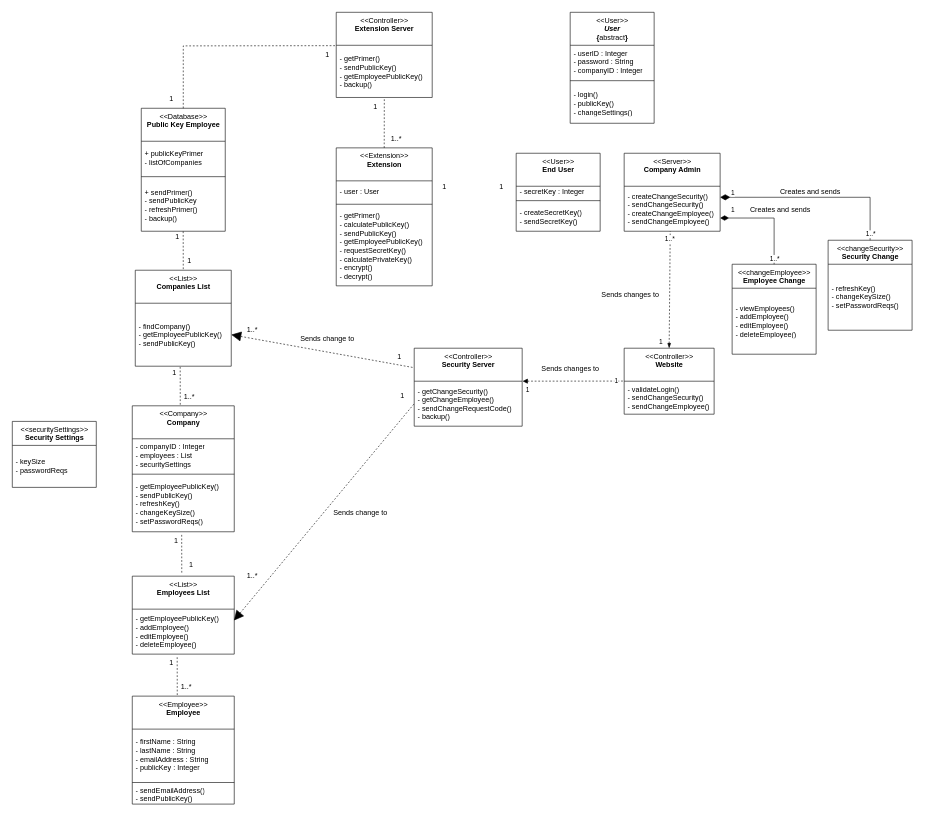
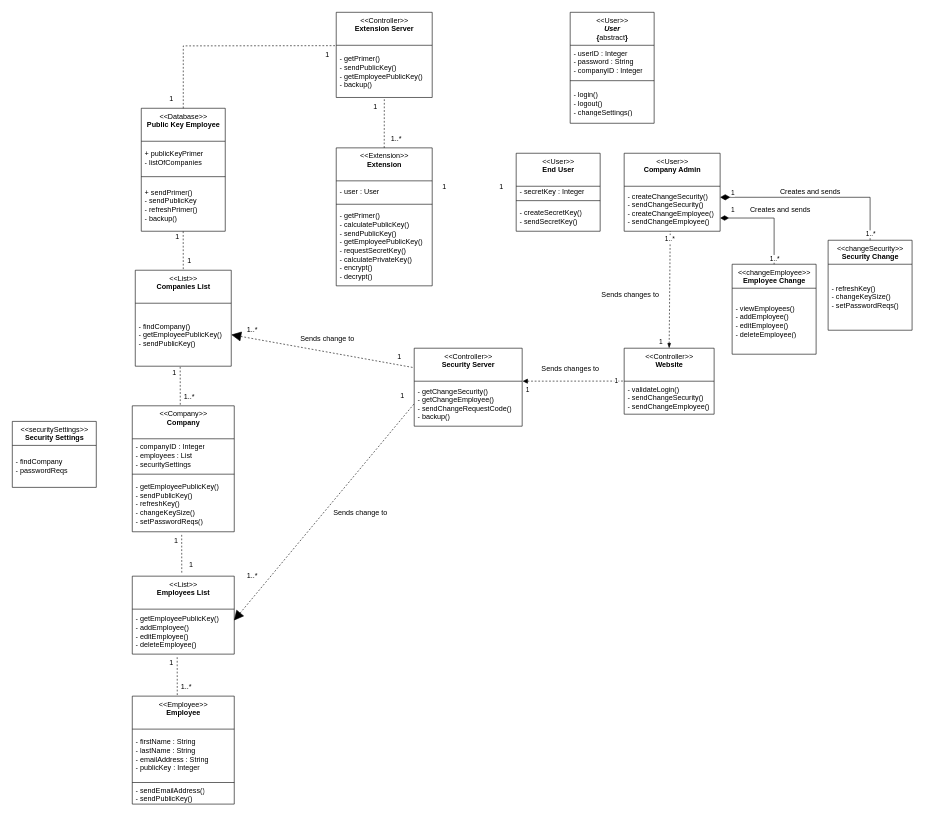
(608, 104) -> (608, 104)
(673, 166) -> (673, 166)
(43, 467) -> (43, 467)
